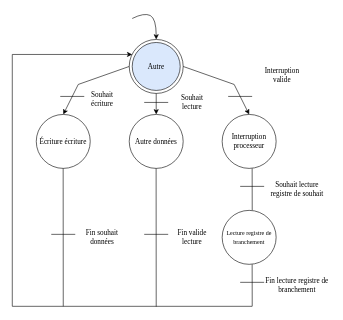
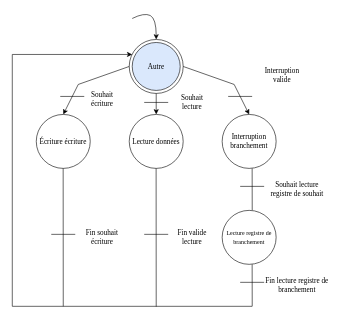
(156, 141) -> (156, 141)
(249, 141) -> (249, 141)
(102, 237) -> (102, 237)
